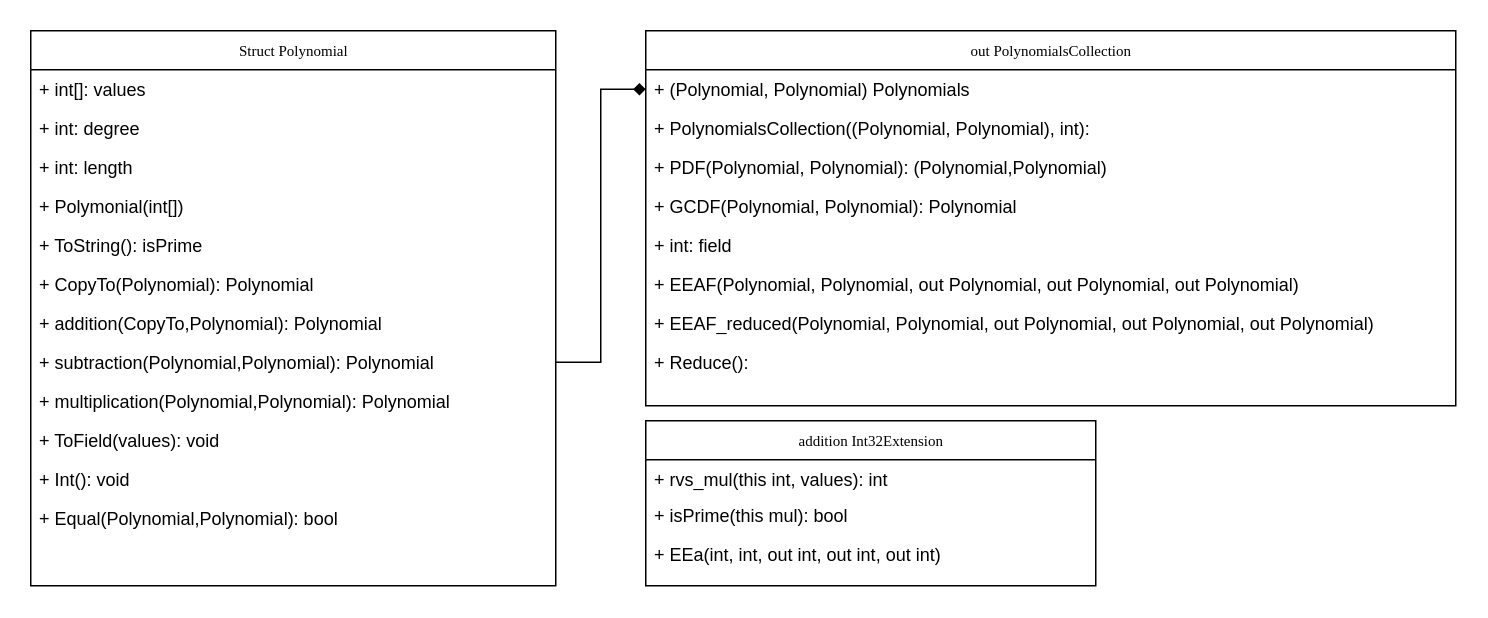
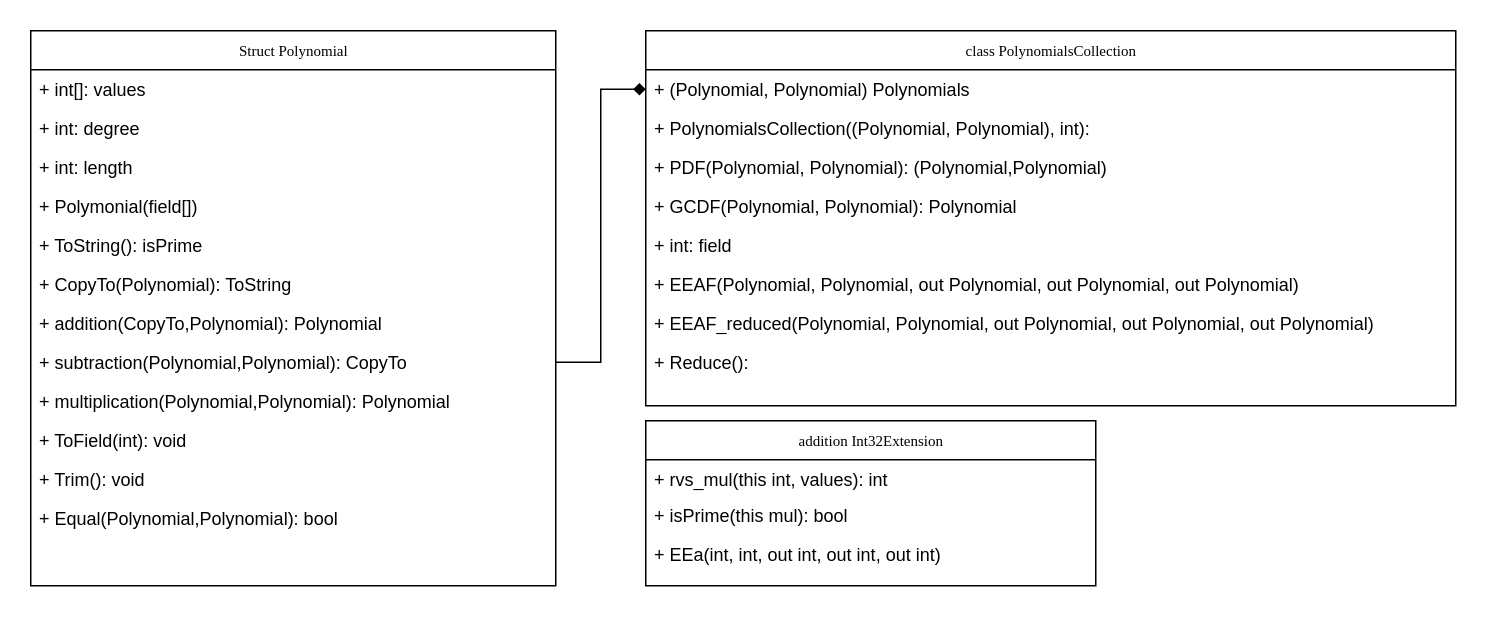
(1052, 50) -> (1052, 50)
(124, 208) -> (132, 208)
(180, 286) -> (175, 286)
(249, 364) -> (236, 364)
(139, 442) -> (124, 442)
(96, 481) -> (99, 481)
